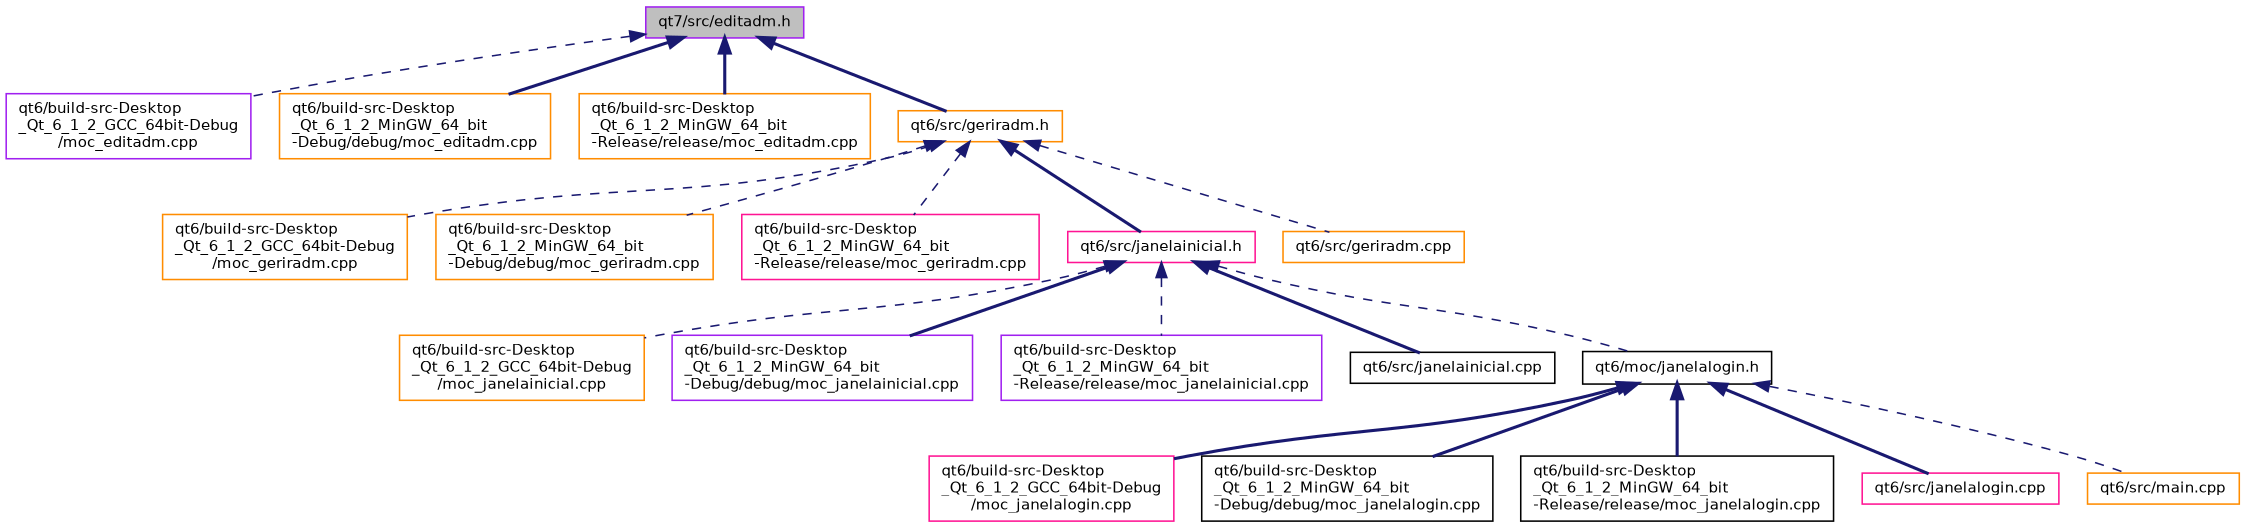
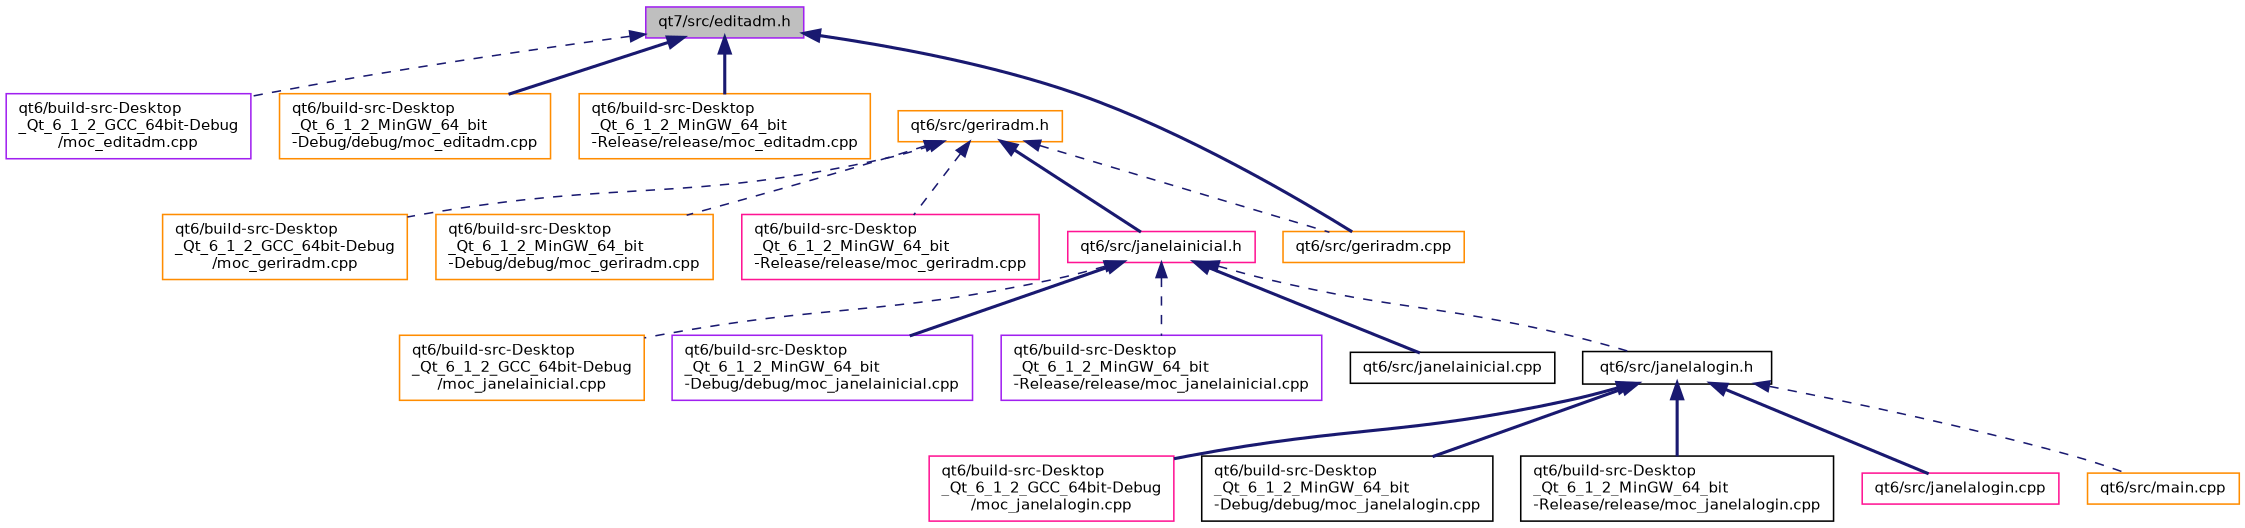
(860, 77) -> (1097, 102)
(1677, 368) -> (1677, 368)
